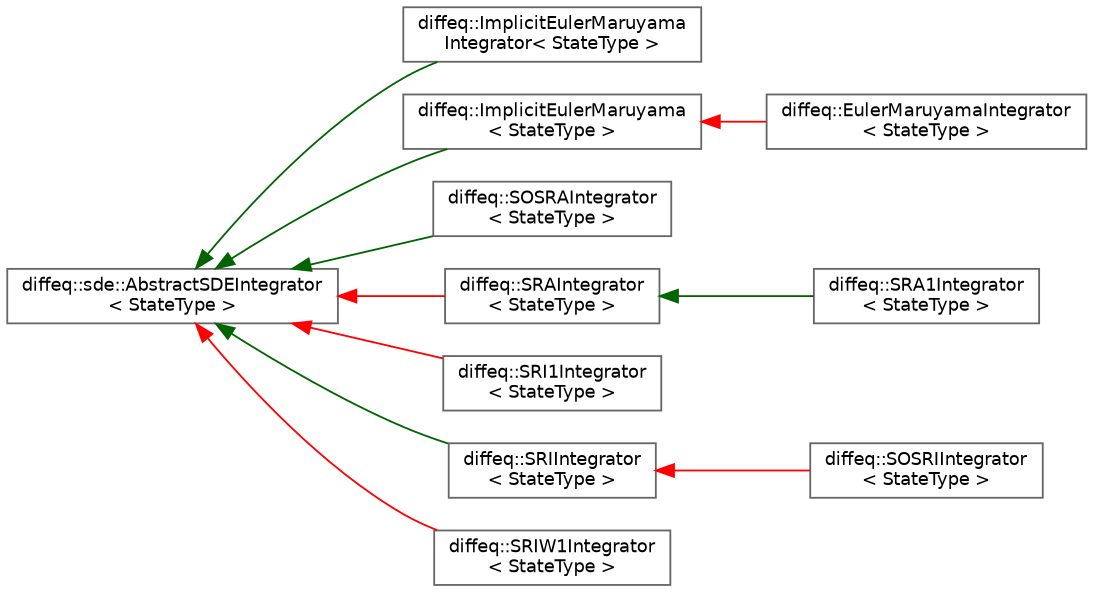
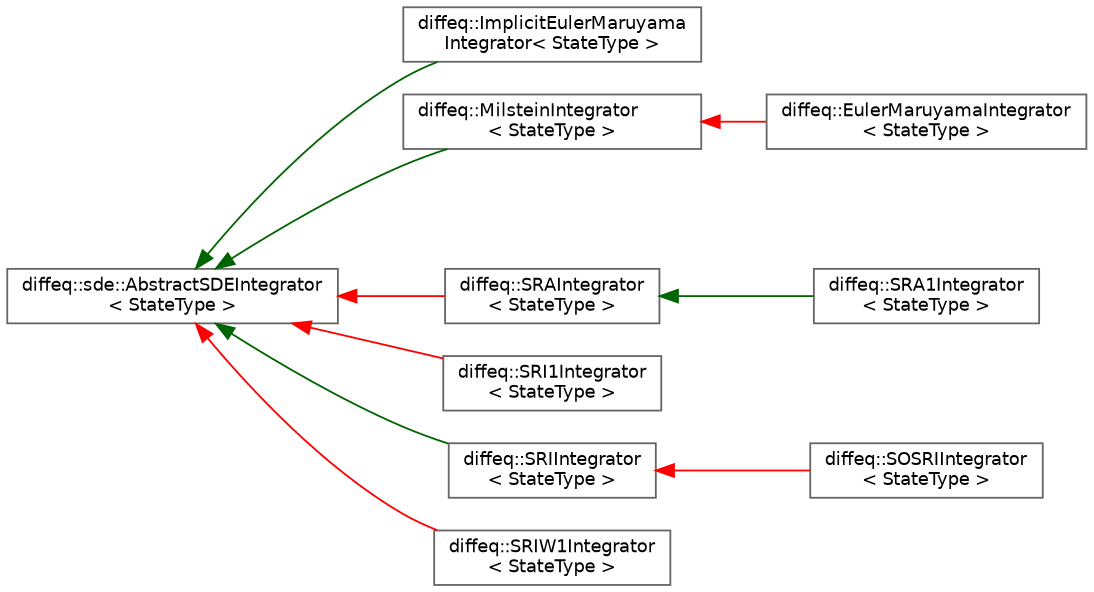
(552, 122) -> (552, 122)
(552, 209) -> none
